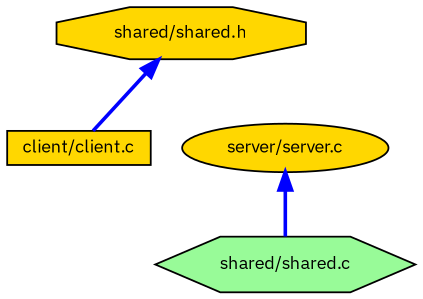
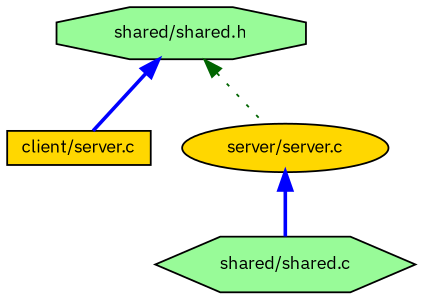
(181, 33) -> (181, 33)
none -> (241, 98)
(79, 148) -> (79, 148)
